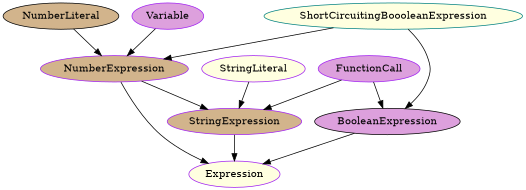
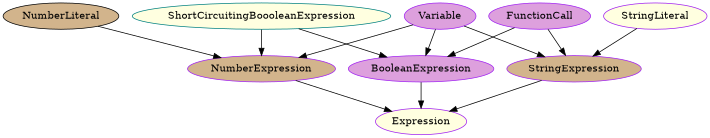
none -> (432, 39)
(171, 94) -> (501, 40)
(387, 122) -> (421, 69)
